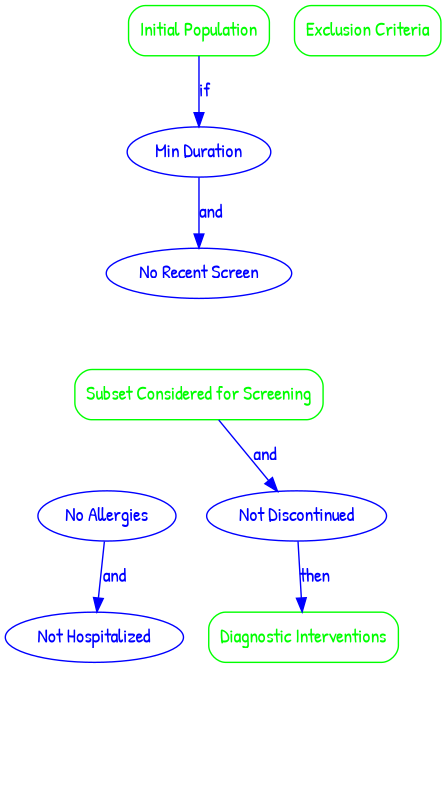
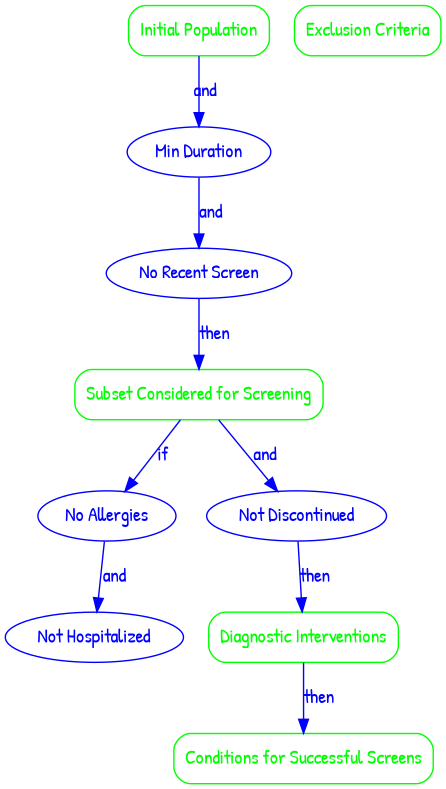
(205, 91) -> (205, 91)
none -> (199, 327)
none -> (157, 450)
none -> (304, 759)
